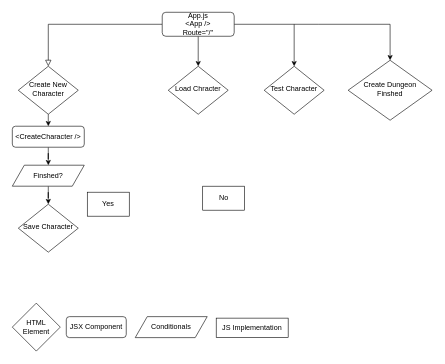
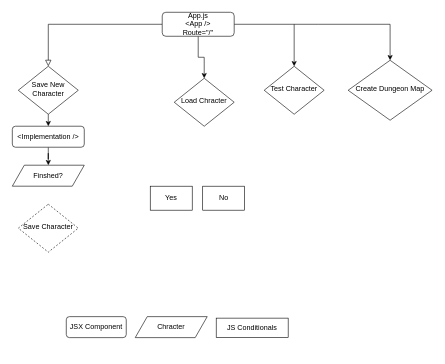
(48, 89) -> (48, 89)
(390, 89) -> (390, 89)
(198, 90) -> (204, 102)
(48, 137) -> (48, 137)
(48, 195) -> none
(108, 204) -> (171, 198)
(48, 228) -> (48, 228)
(36, 327) -> none
(171, 327) -> (171, 327)
(252, 328) -> (252, 328)
